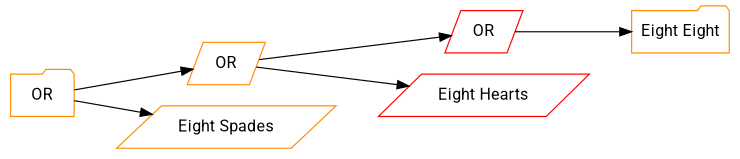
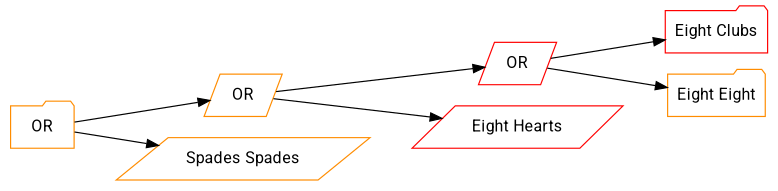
none -> (716, 32)
(226, 127) -> (243, 159)
